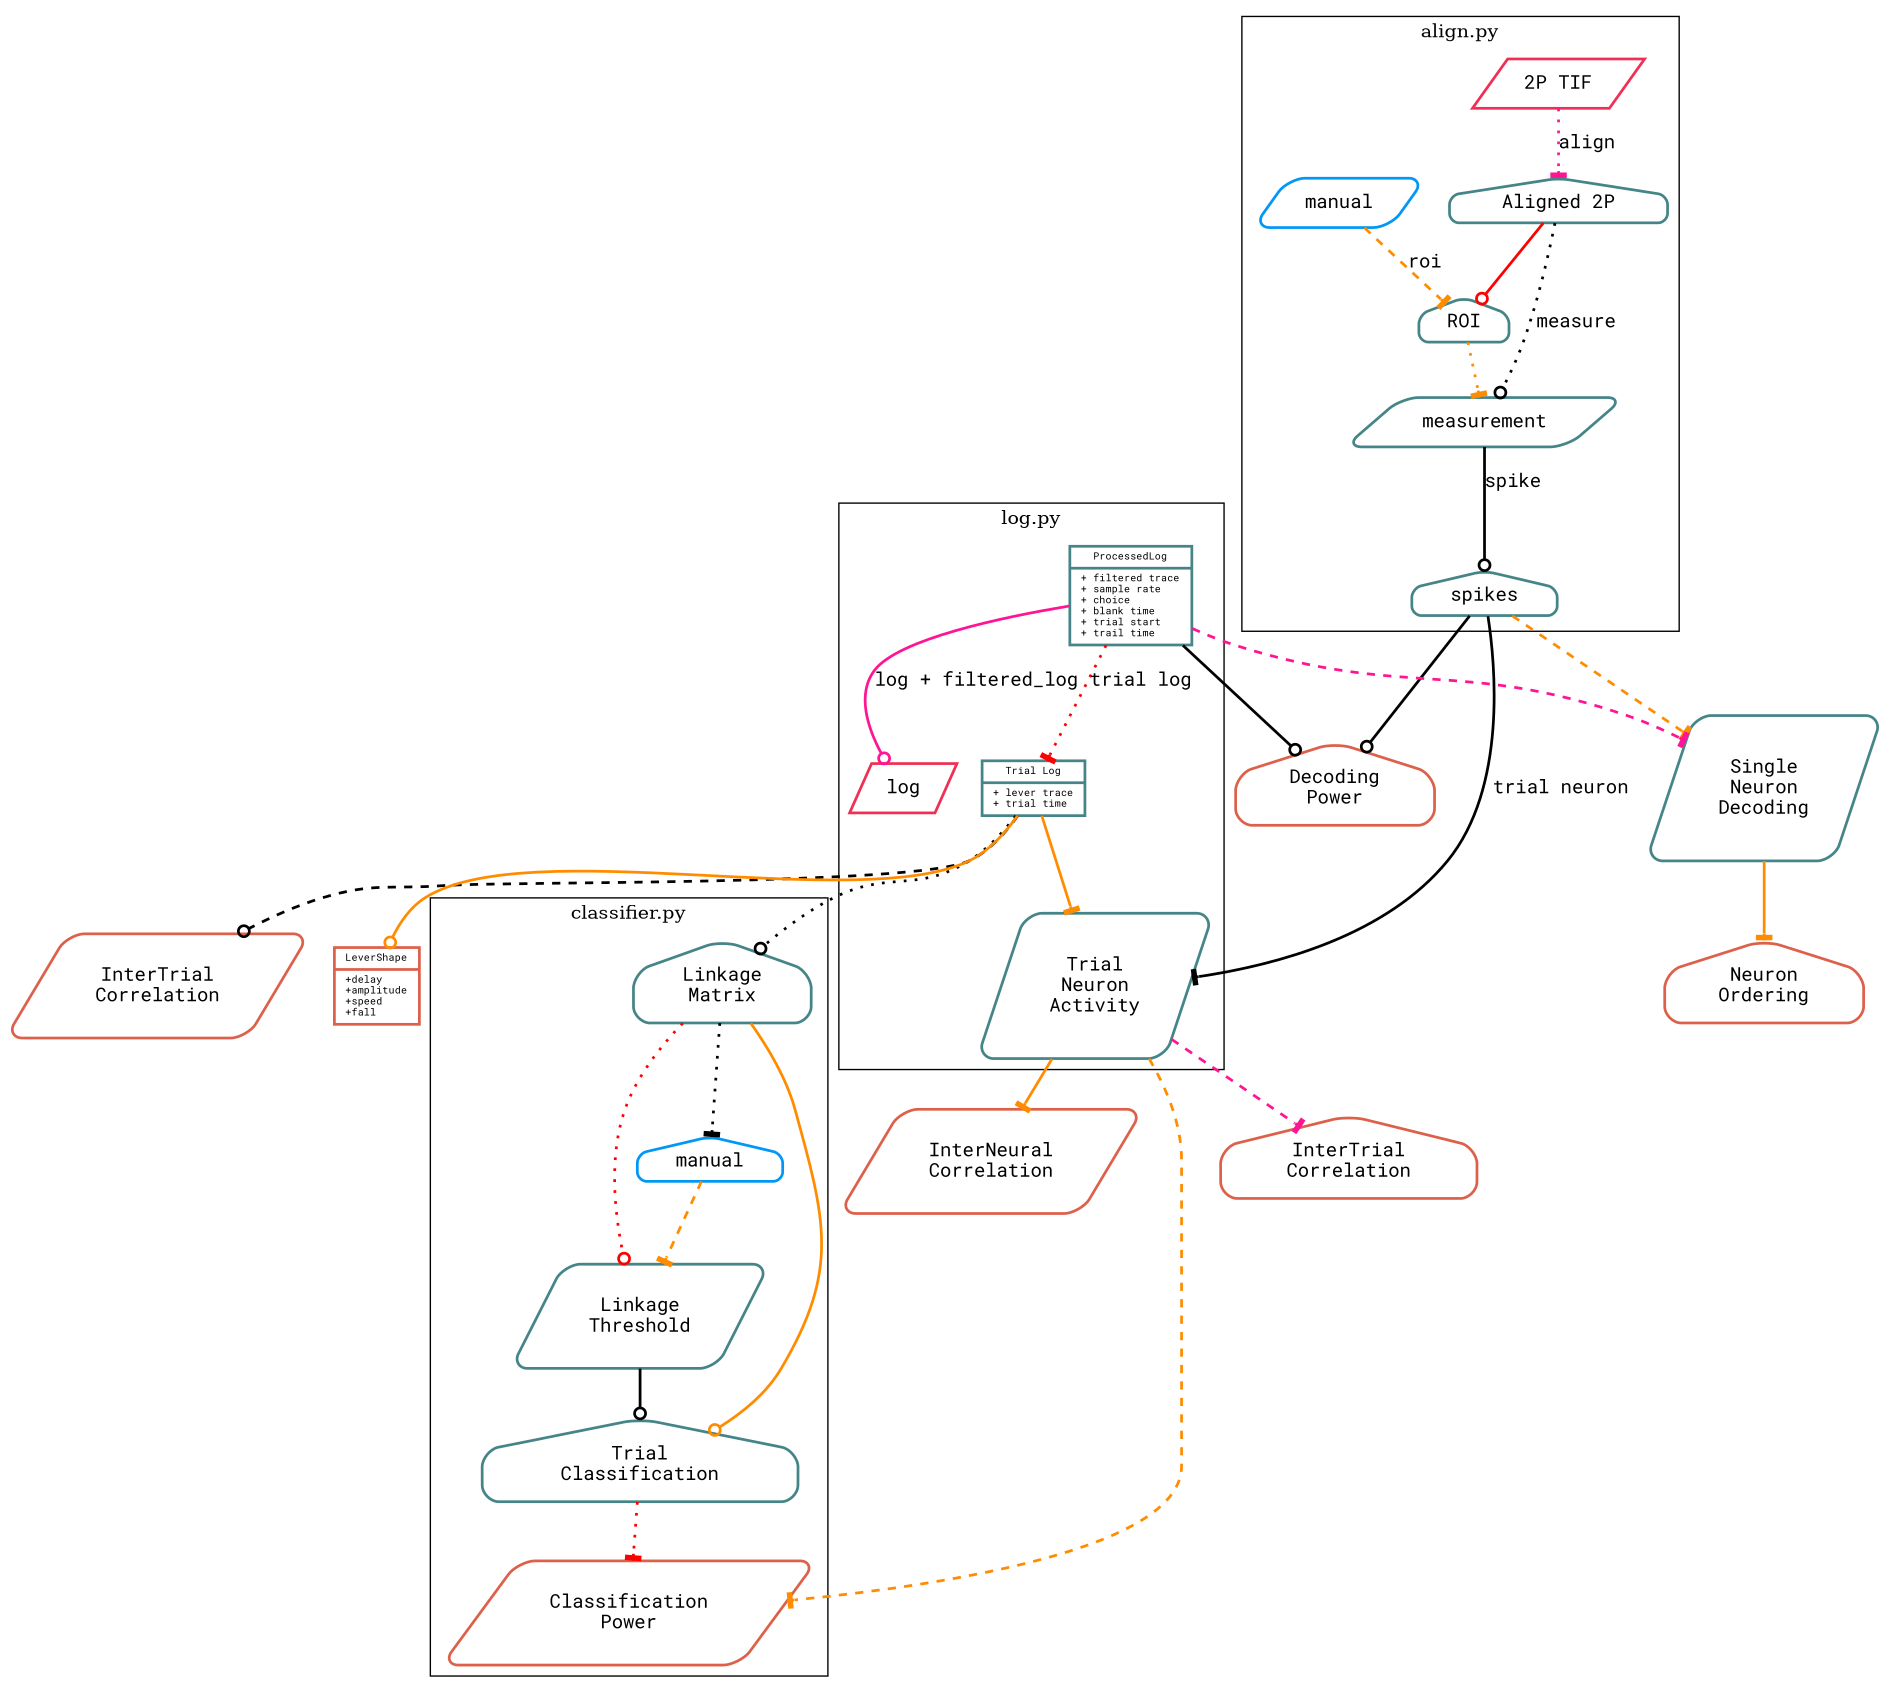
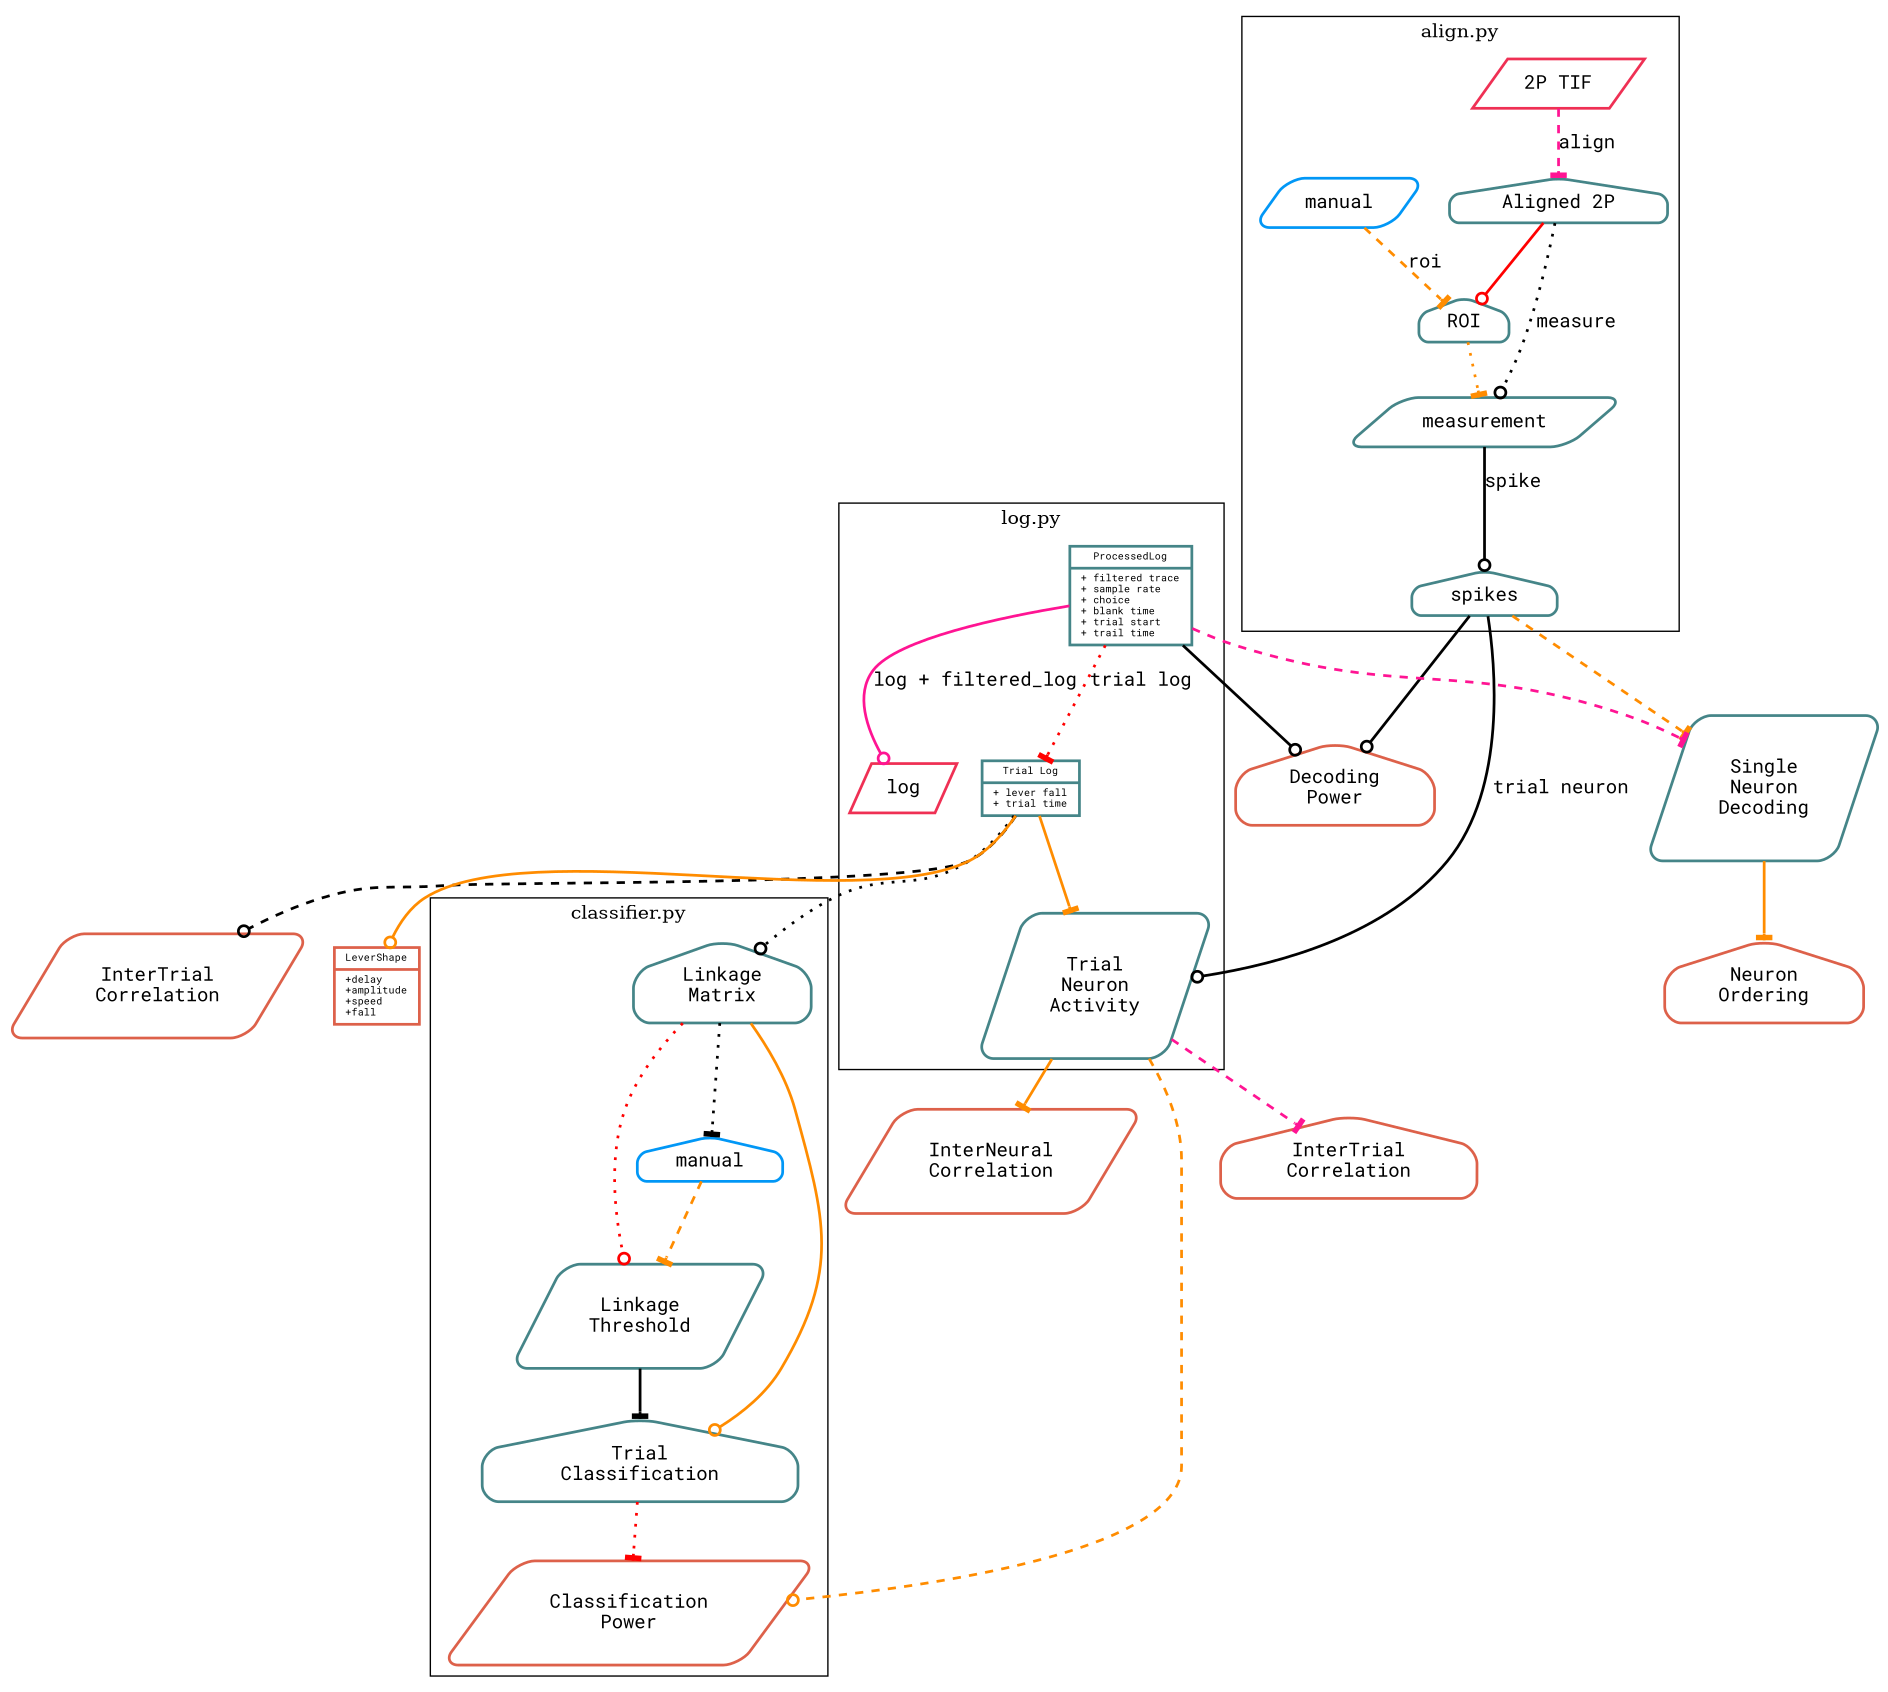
(1559, 140) -> (1559, 140)
(1034, 793) -> (1031, 793)
(1439, 870) -> (1440, 869)
(640, 1388) -> (640, 1390)
(1179, 1473) -> (1180, 1471)
